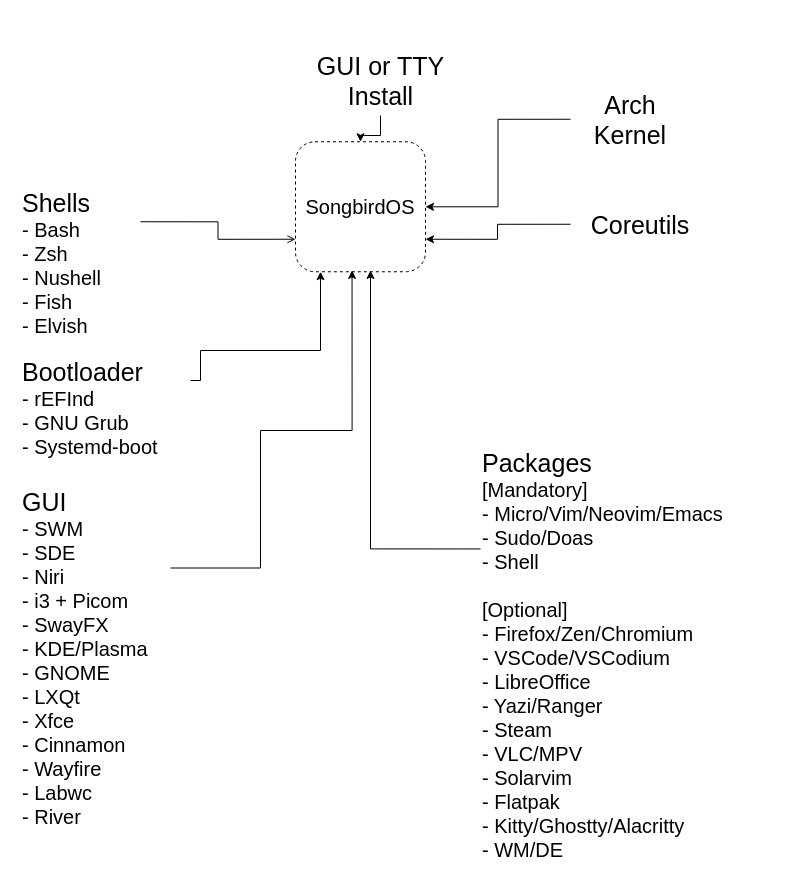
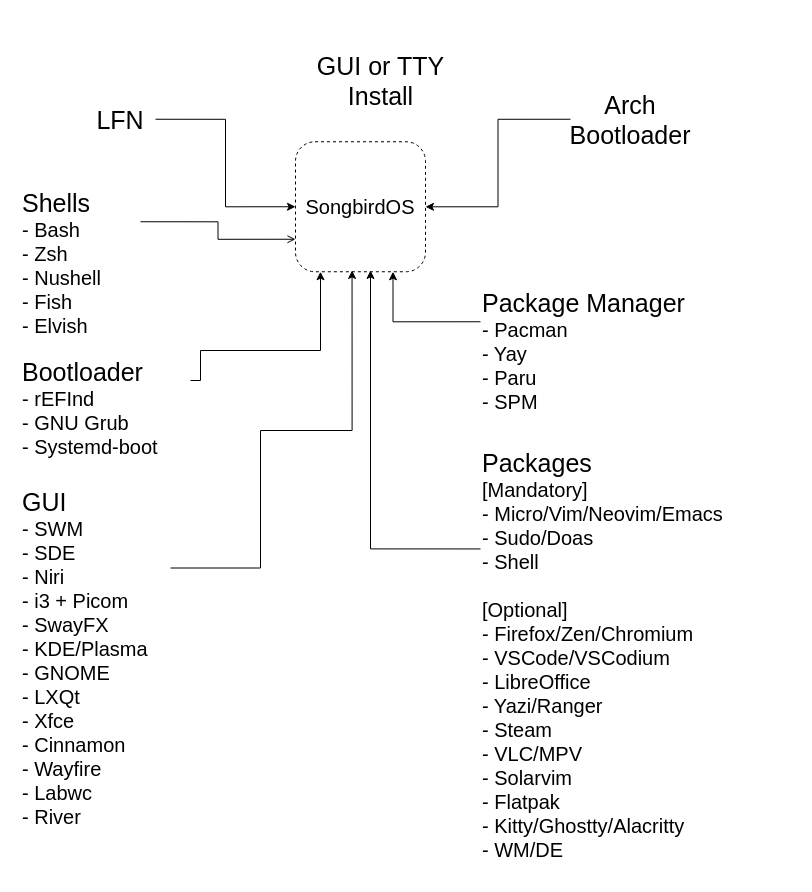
none -> (121, 119)
(631, 120) -> (631, 120)
(381, 136) -> none
none -> (226, 160)
(641, 224) -> none
(498, 227) -> none
none -> (415, 322)
none -> (596, 362)
